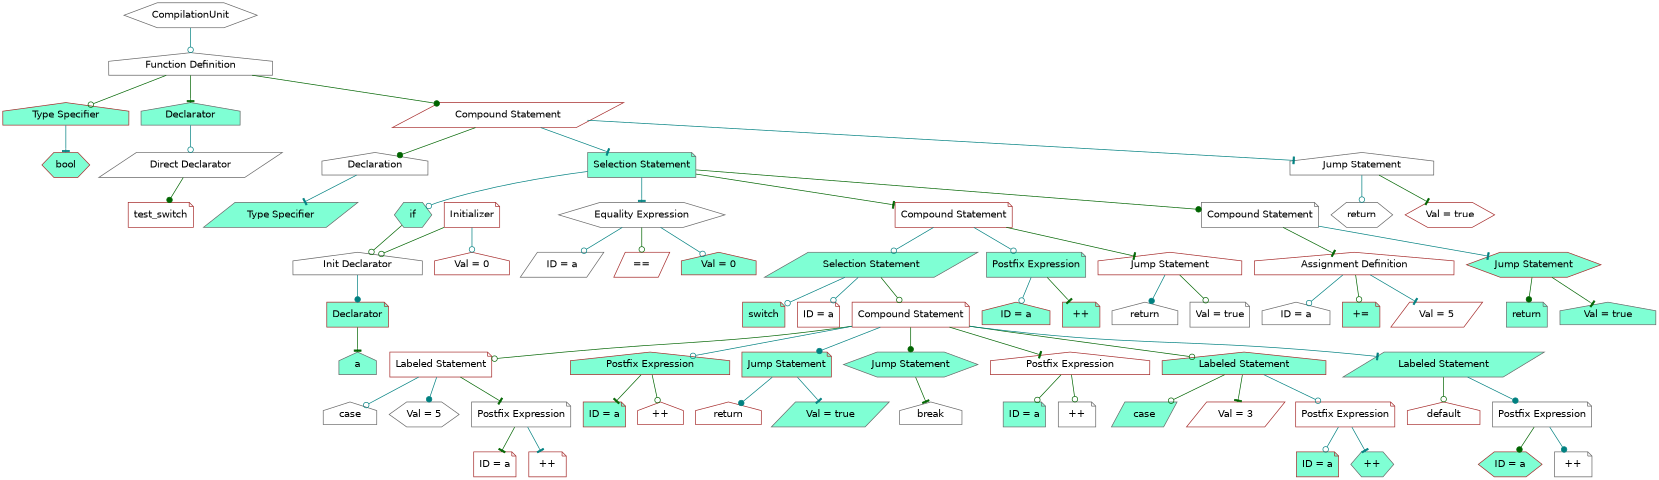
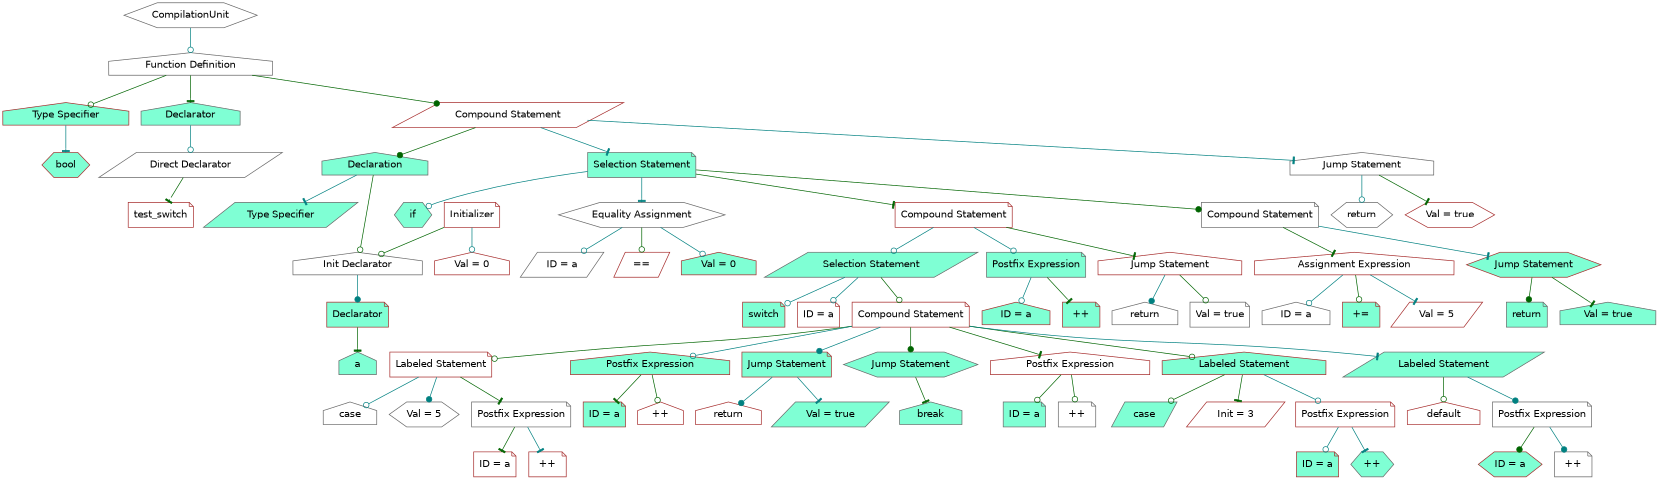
(375, 165) -> (375, 165)
(177, 188) -> (177, 188)
(642, 215) -> (642, 215)
(388, 238) -> (367, 211)
(1354, 265) -> (1354, 265)
(931, 414) -> (931, 414)
(1236, 414) -> (1236, 414)
